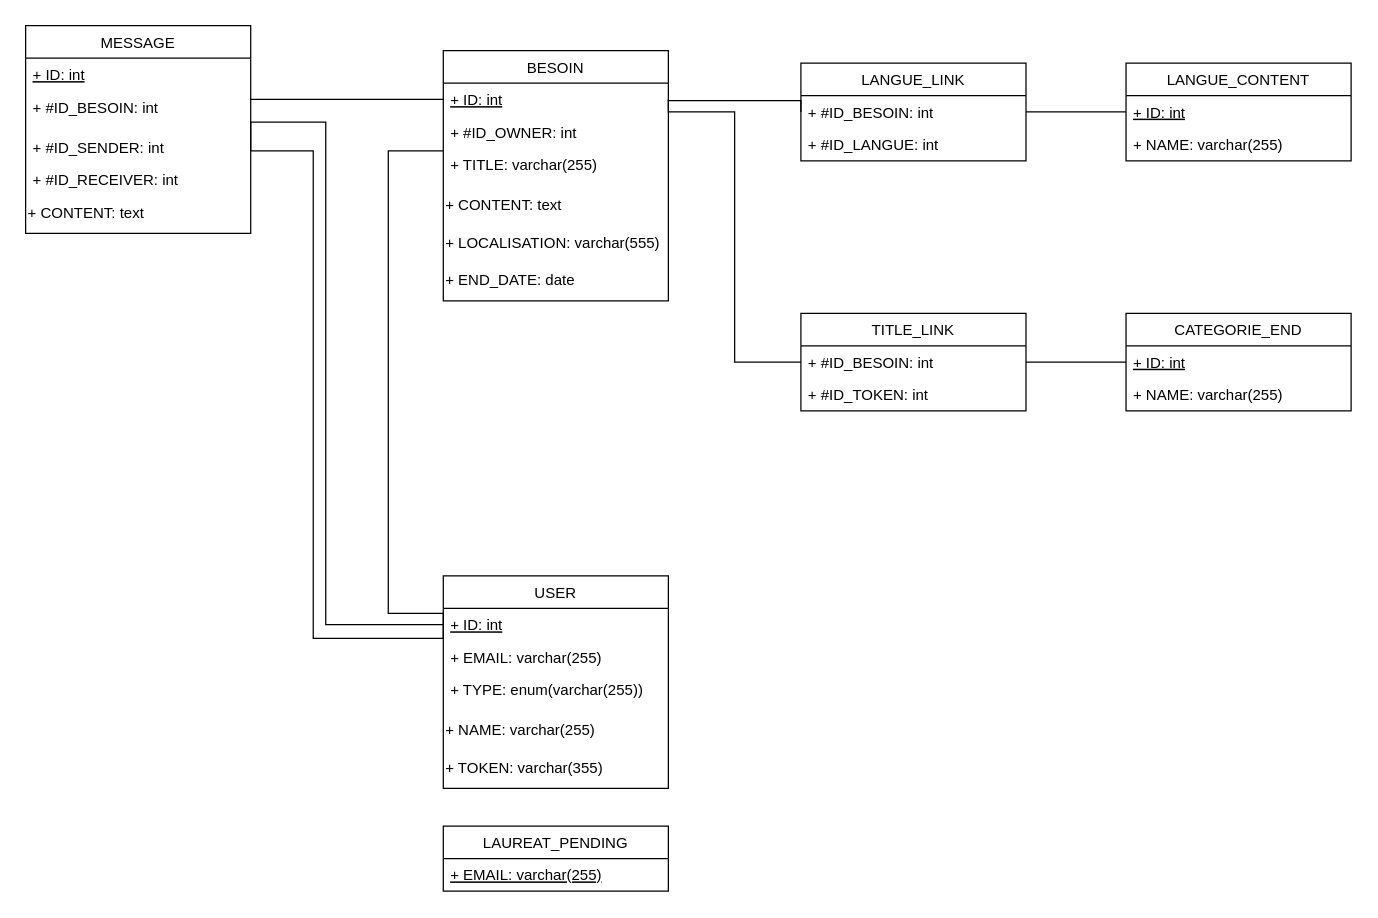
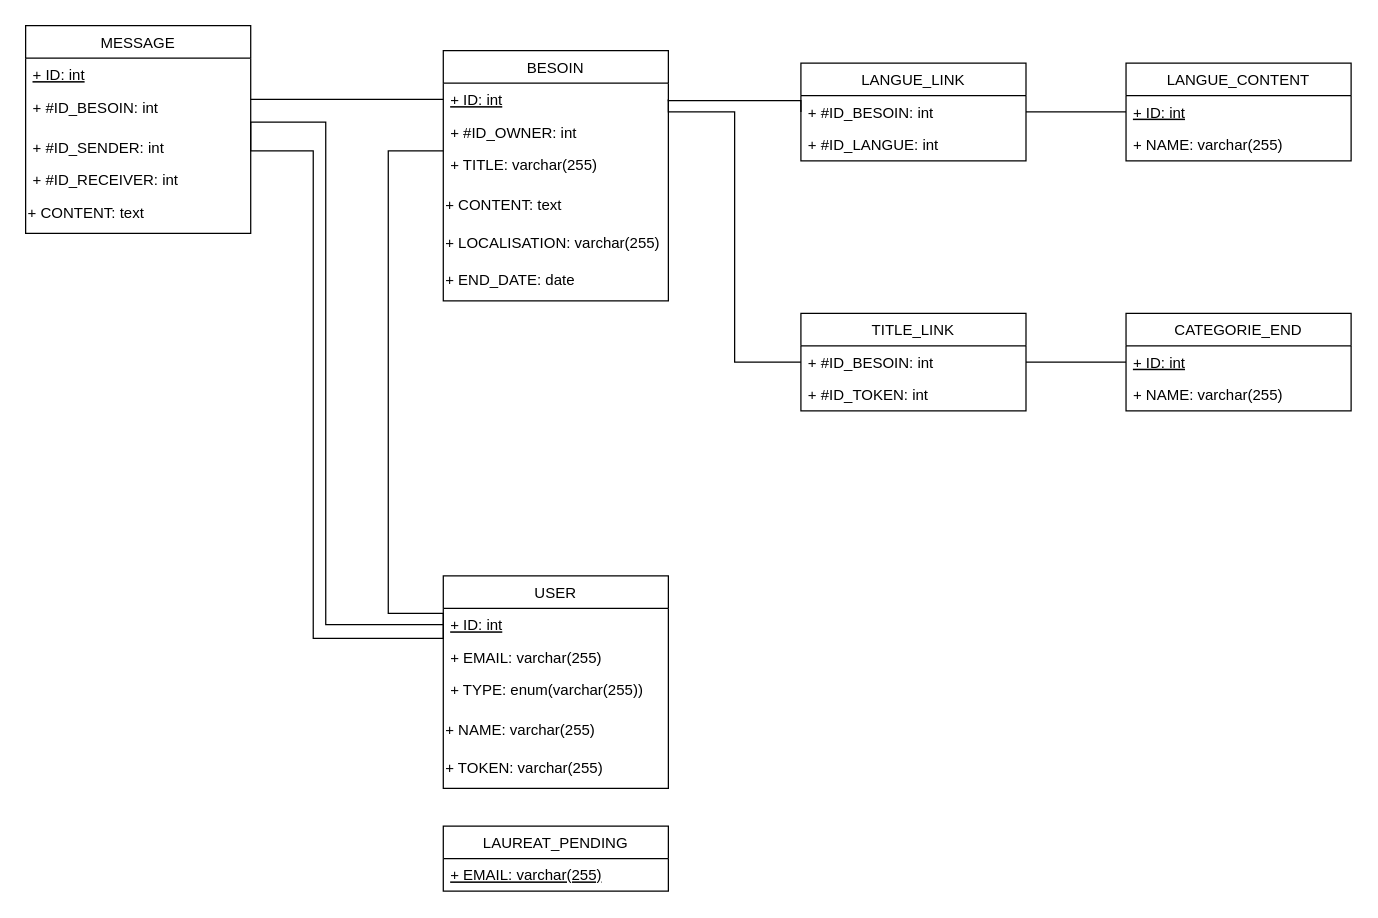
(557, 243) -> (557, 243)
(528, 768) -> (528, 768)
